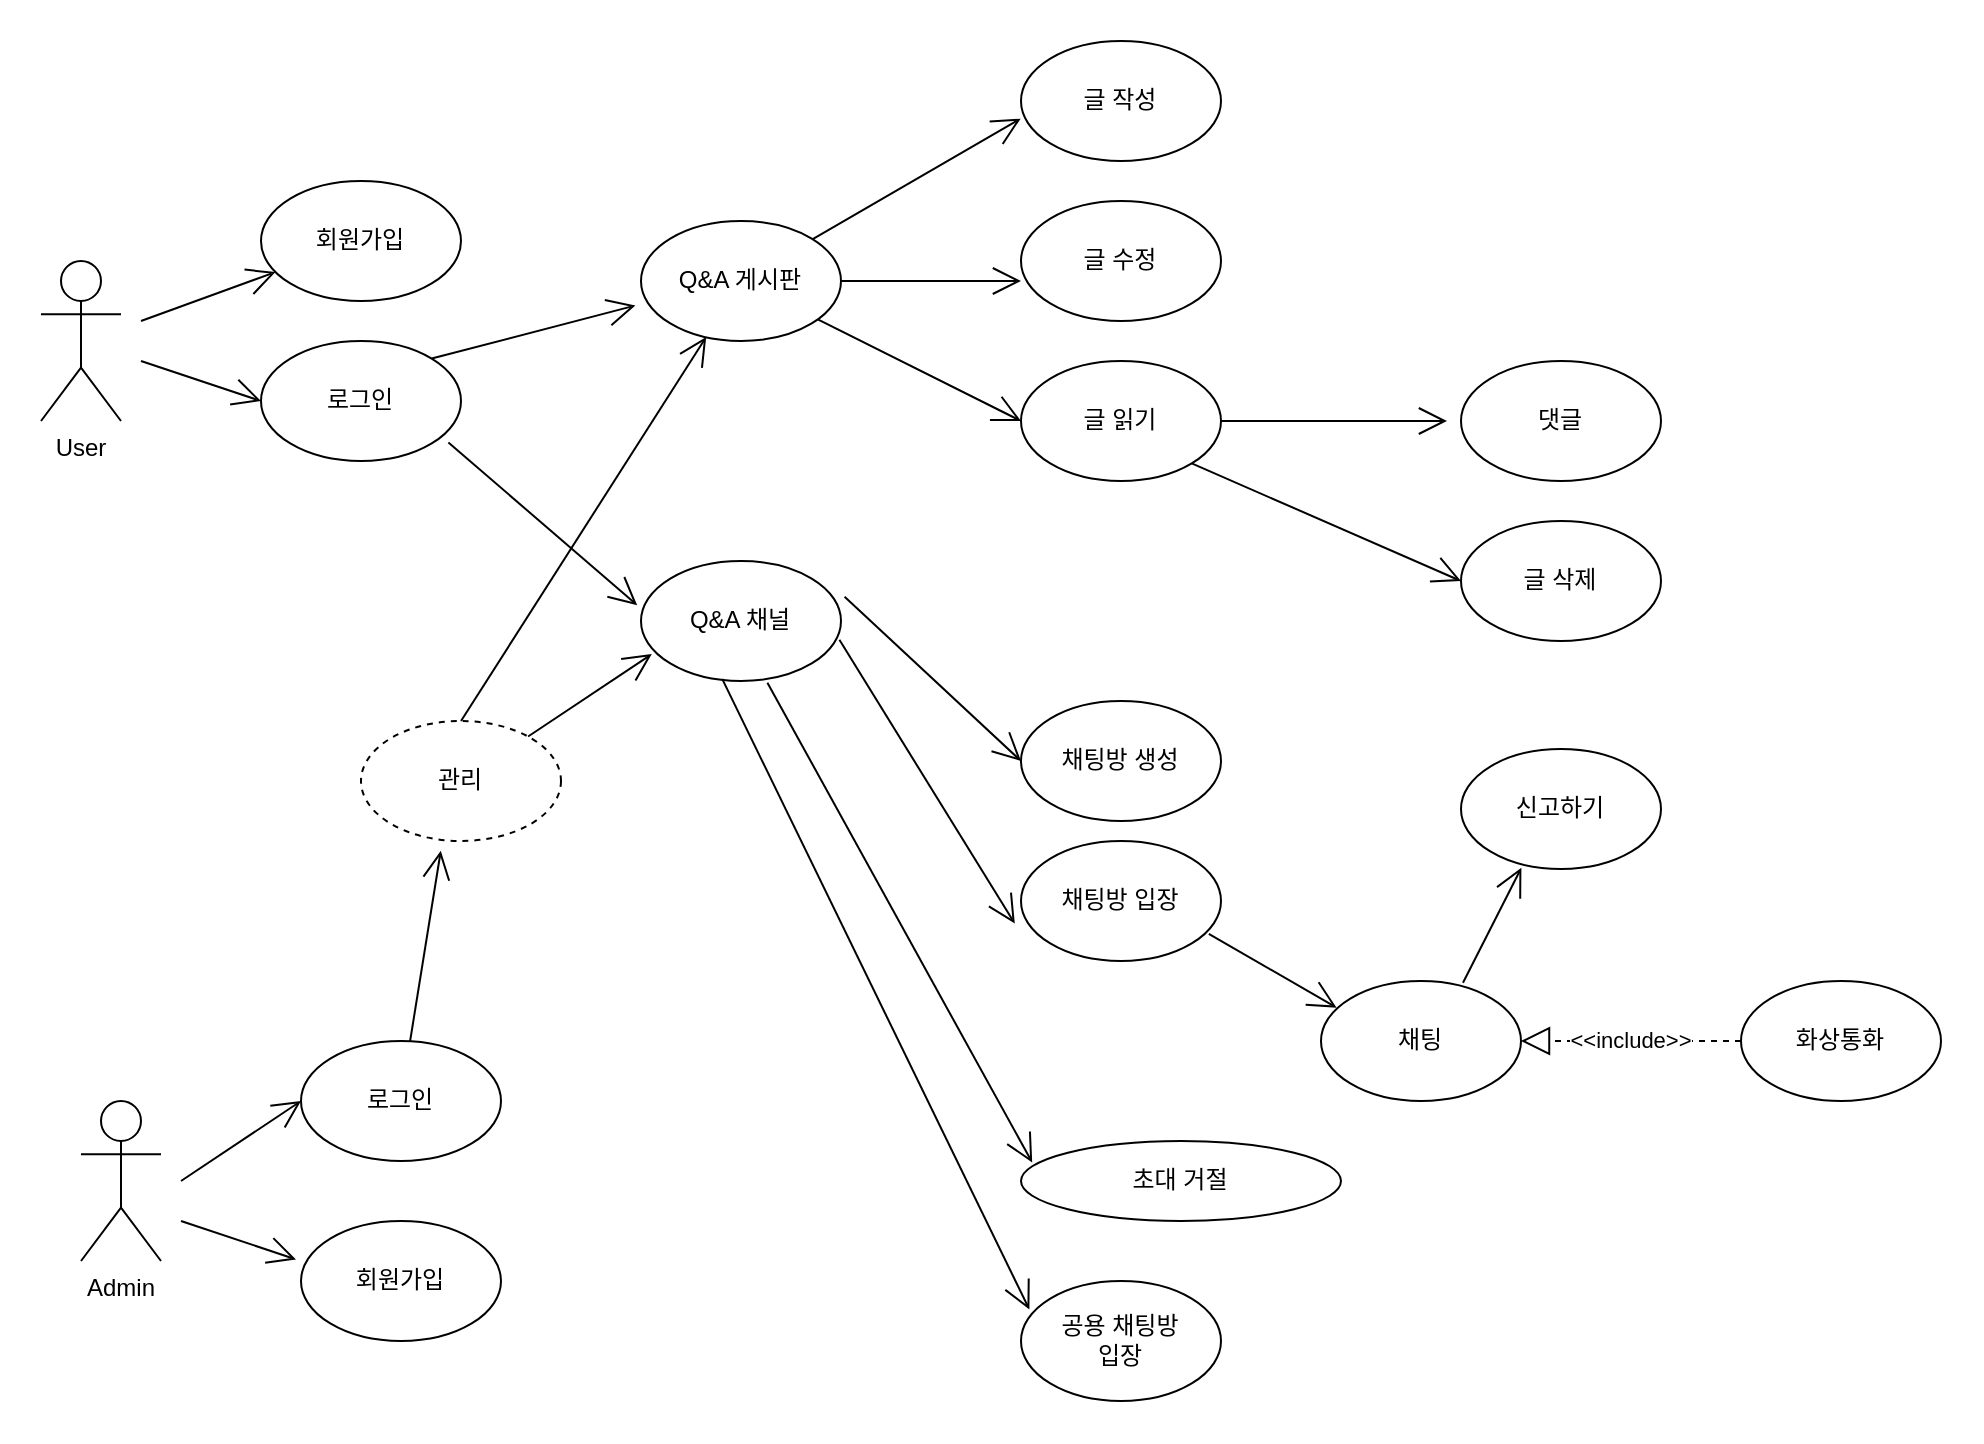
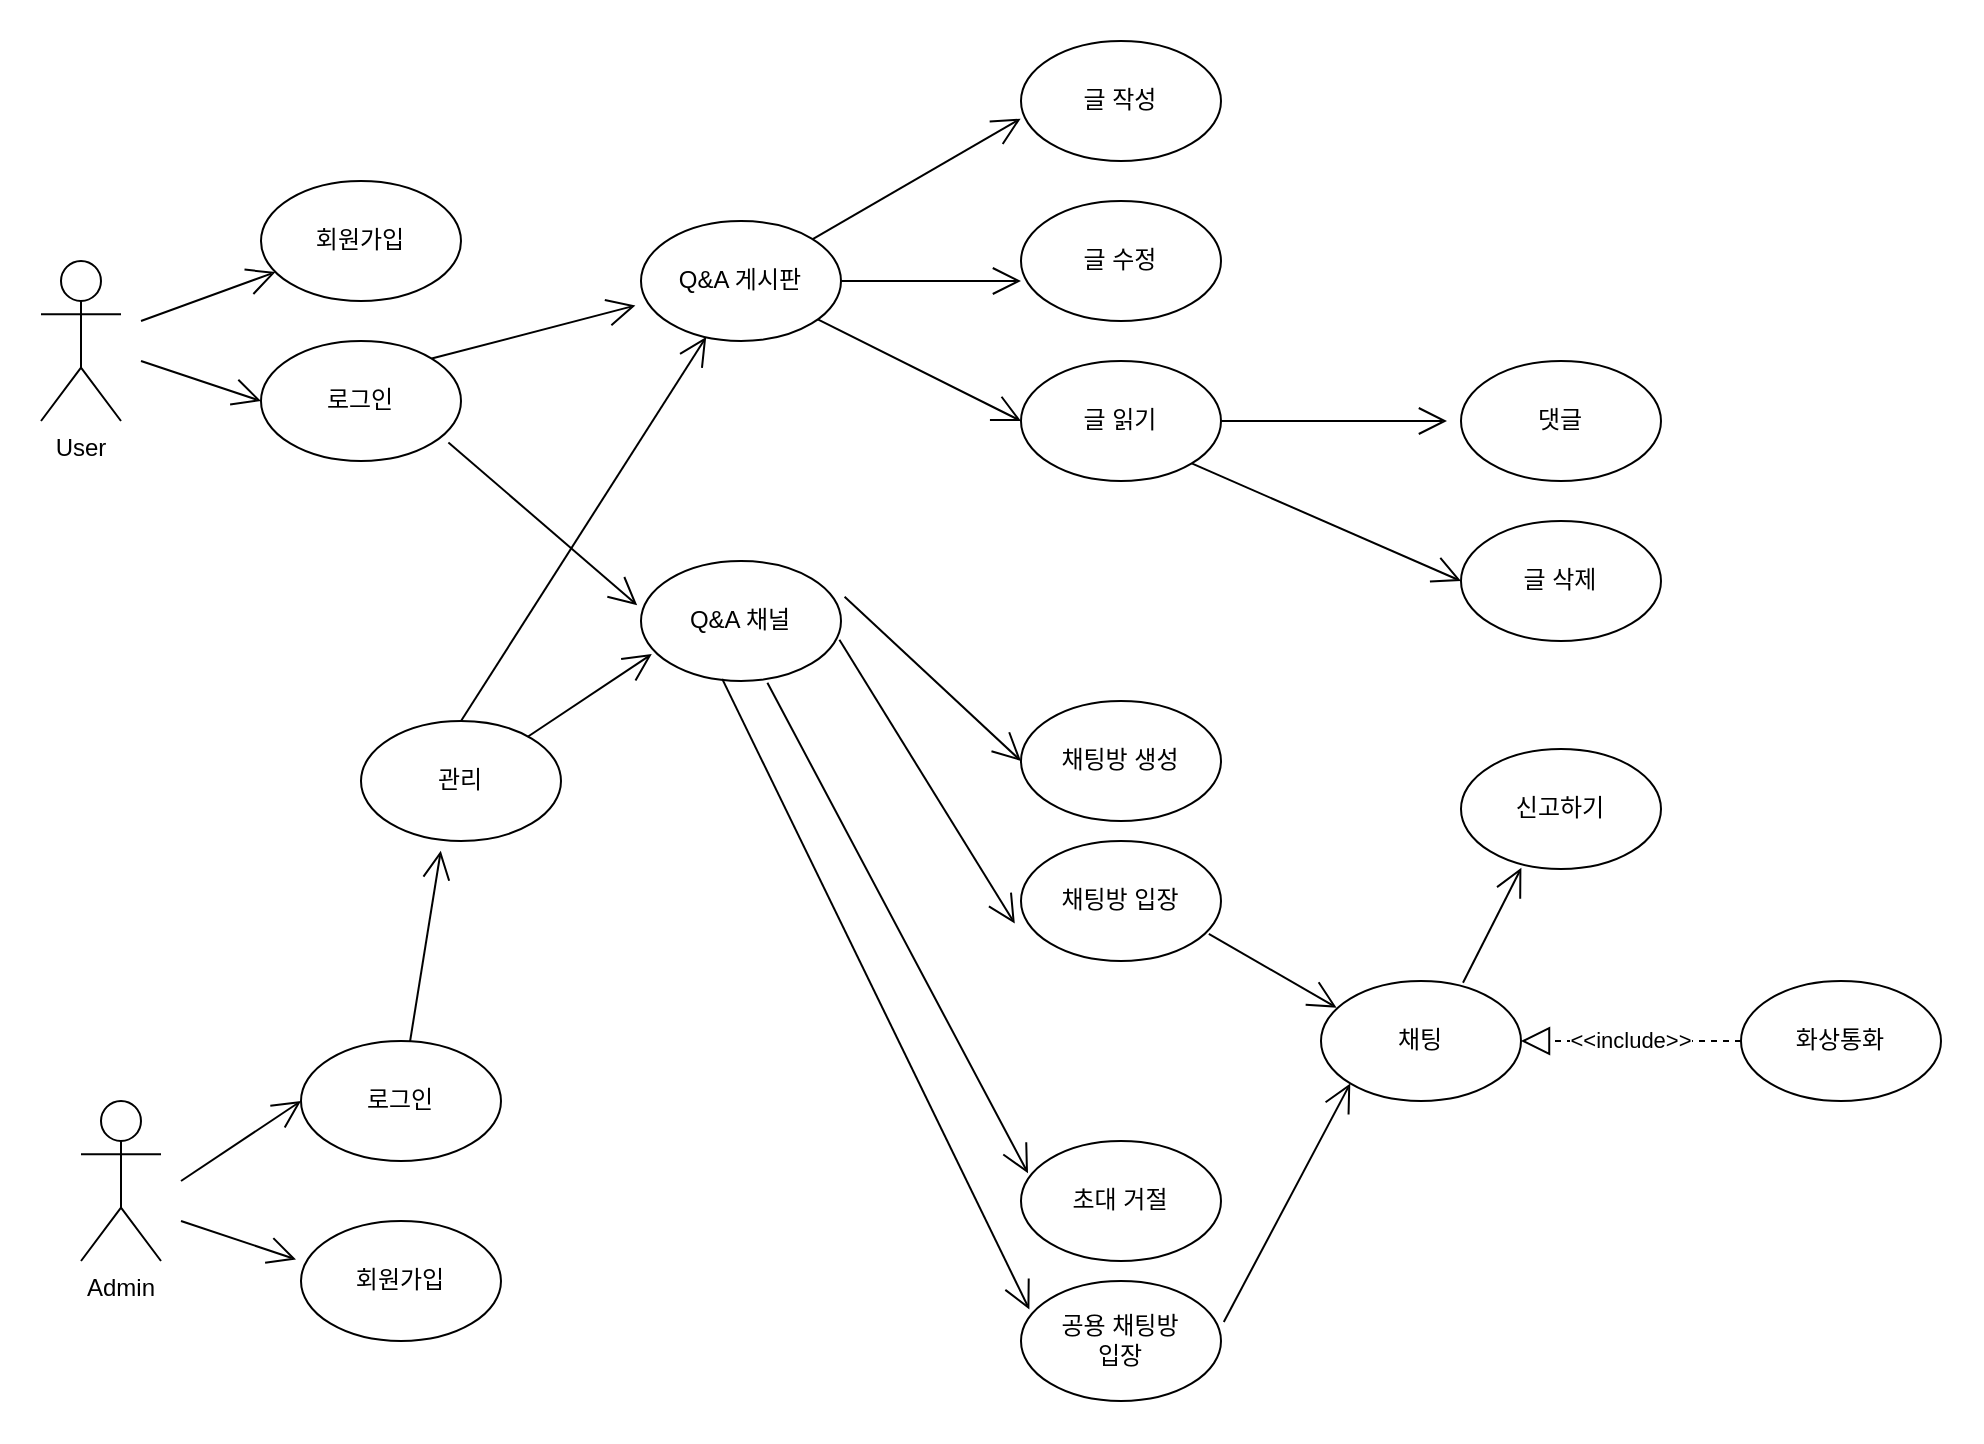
(461, 781) -> (461, 781)
(1181, 1181) -> (1121, 1201)
none -> (1286, 1205)
